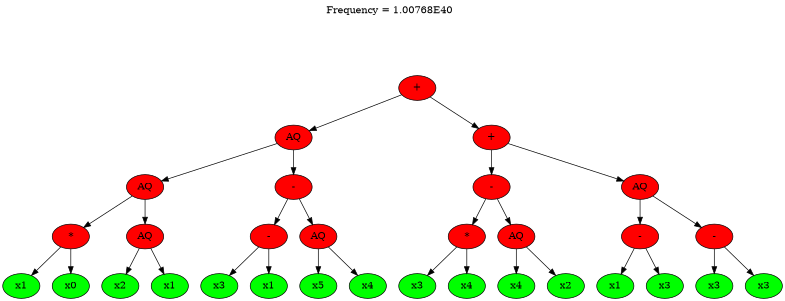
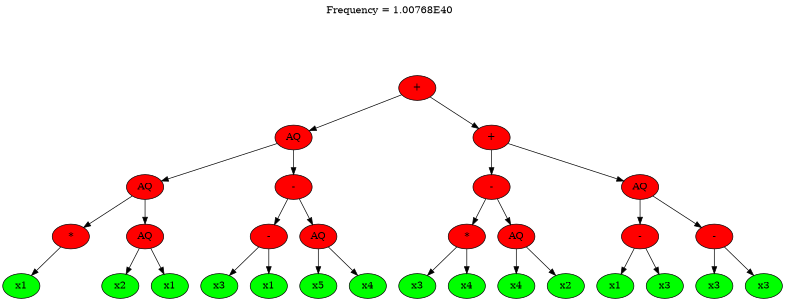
(71, 286) -> none
